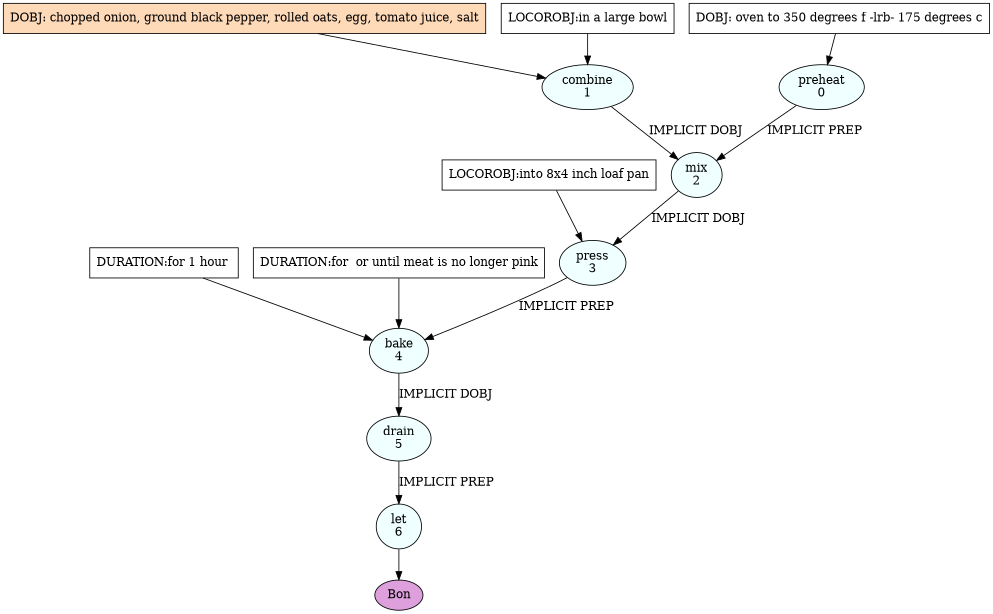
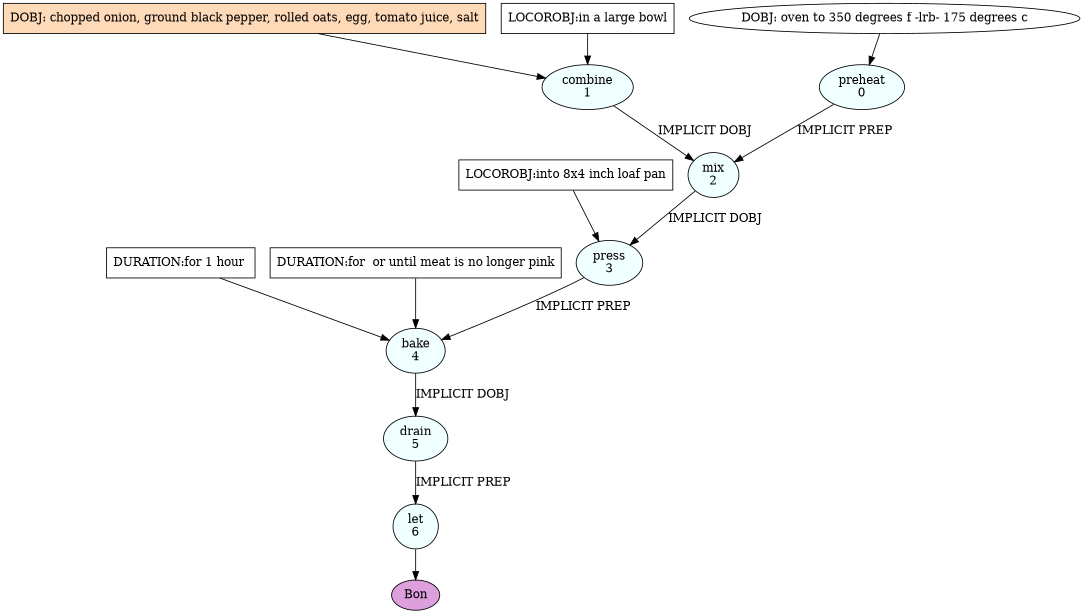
(839, 18) -> (885, 18)
